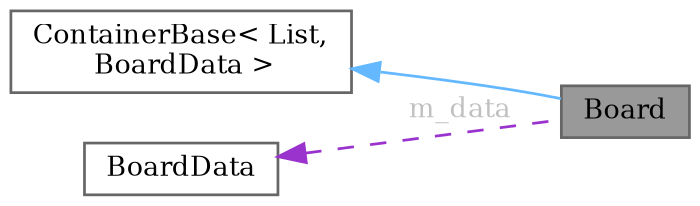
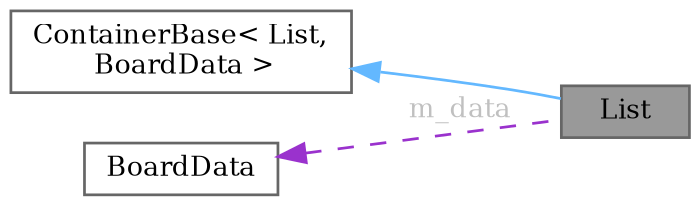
(625, 112) -> (625, 112)
